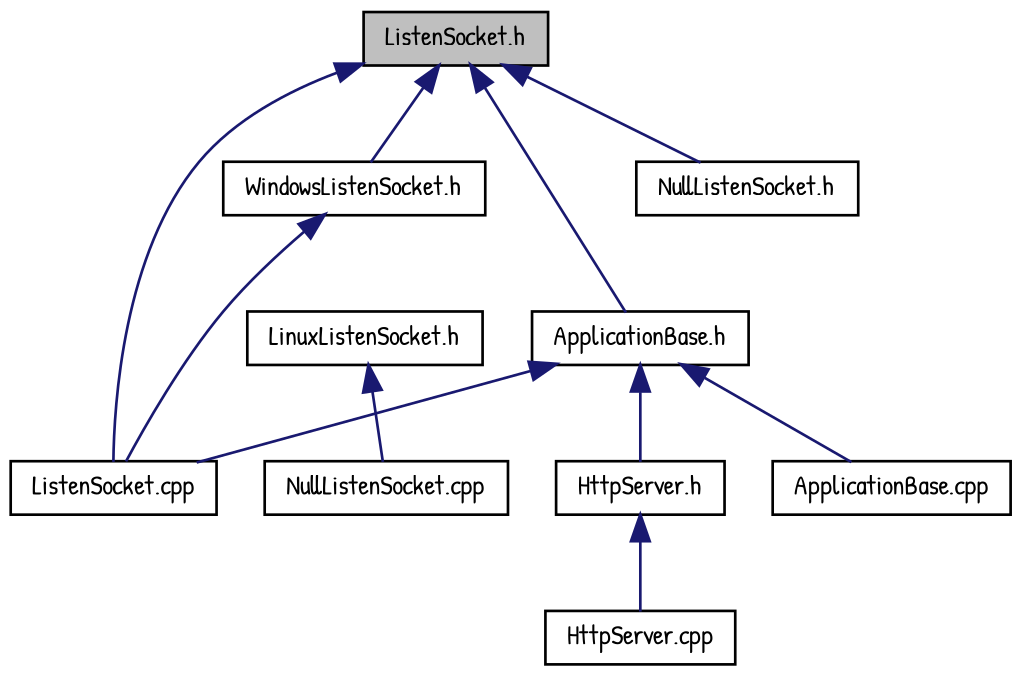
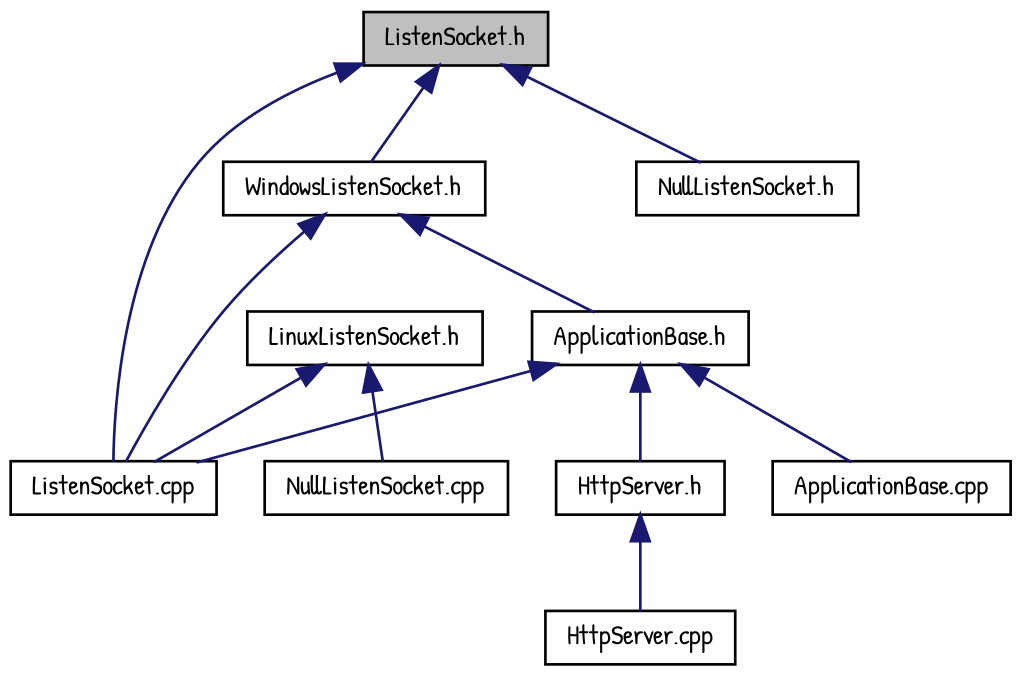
(555, 200) -> (510, 270)
none -> (227, 420)
